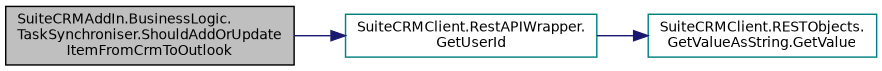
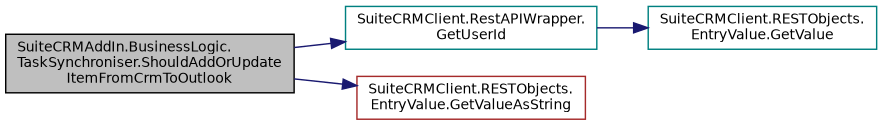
(762, 36) -> (762, 28)
none -> (471, 98)
